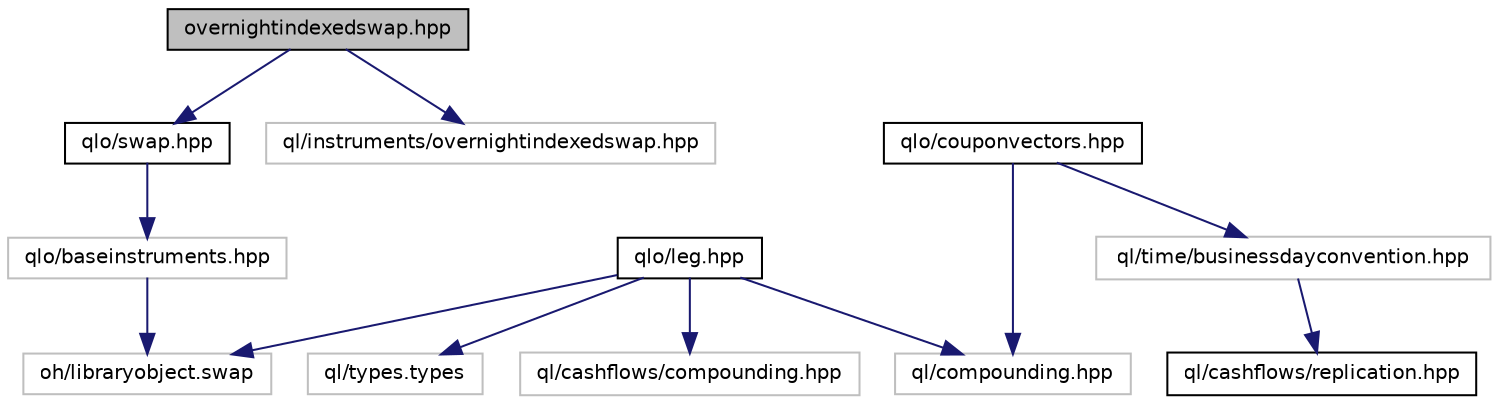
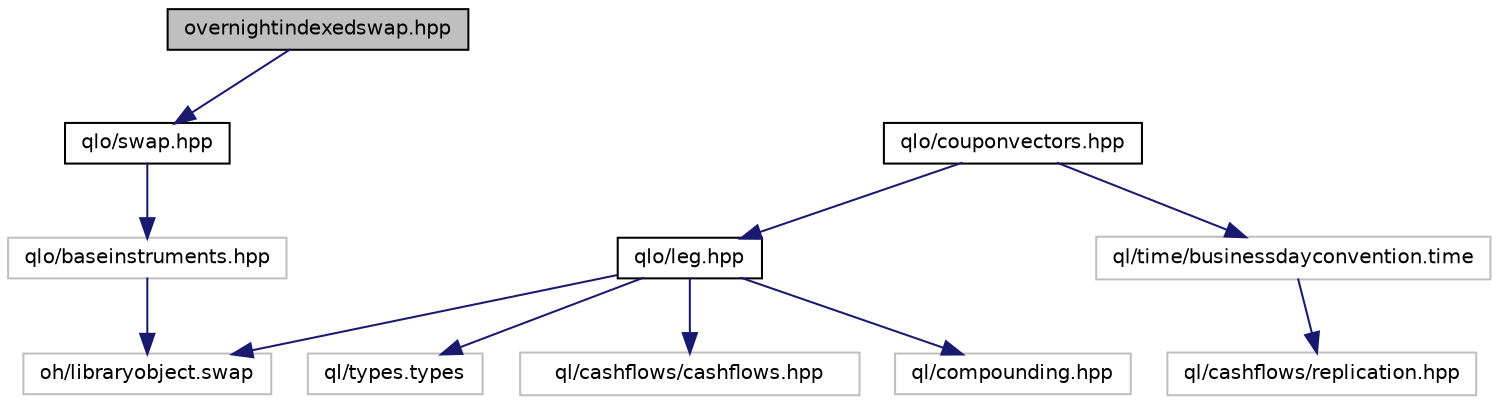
(491, 143) -> none
(1013, 248) -> (861, 197)
(1293, 258) -> (1293, 258)
(690, 374) -> (690, 374)
(1322, 374) -> (1322, 374)
